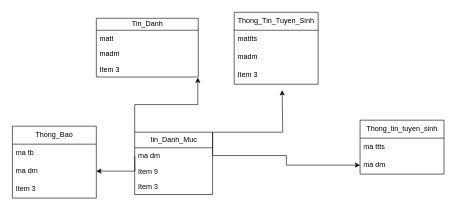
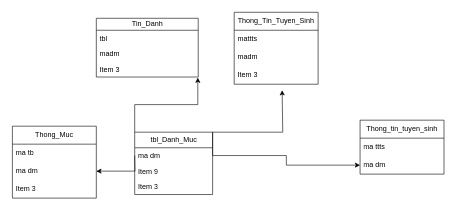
(108, 39) -> (105, 39)
(54, 135) -> (54, 135)
(174, 140) -> (174, 140)
